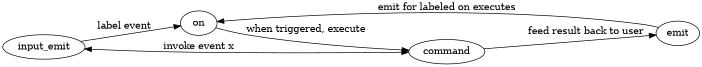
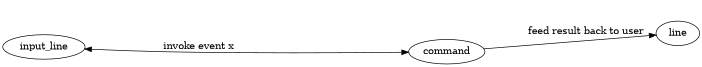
(199, 23) -> none
(678, 33) -> (678, 33)
(44, 47) -> (44, 47)
